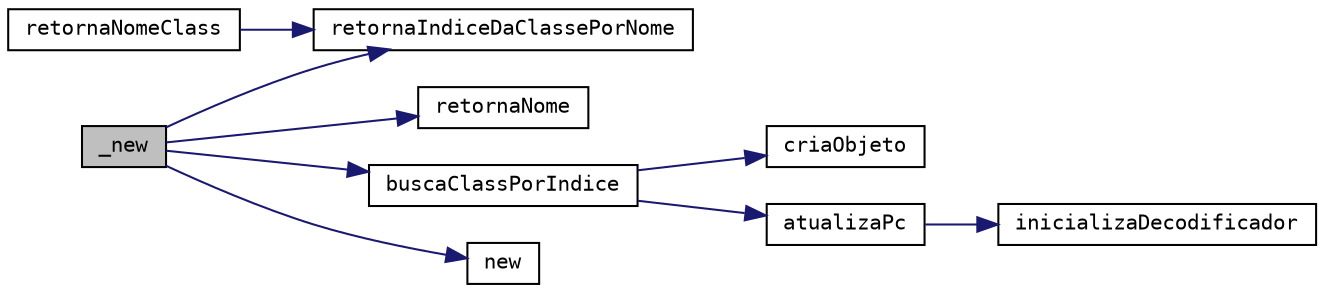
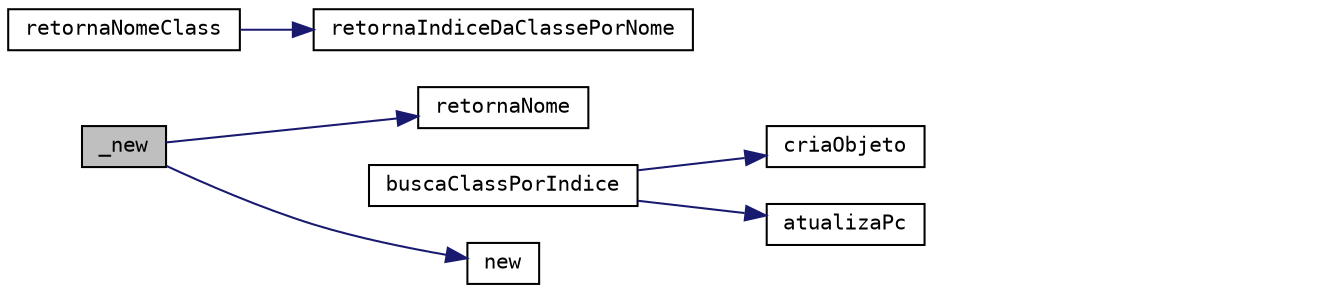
(266, 85) -> none
(257, 160) -> none
(1157, 224) -> none
